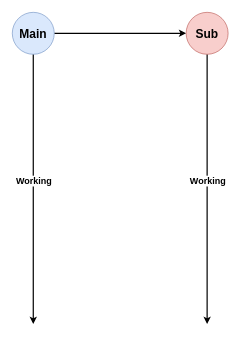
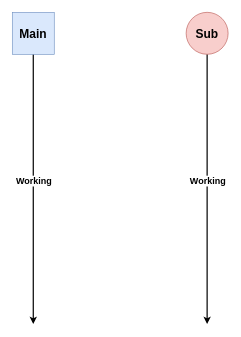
(33, 33) -> (33, 33)
(117, 33) -> none
